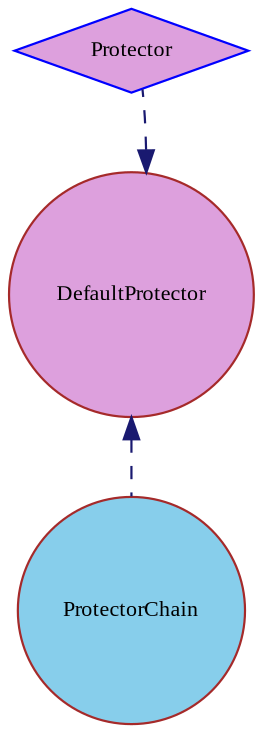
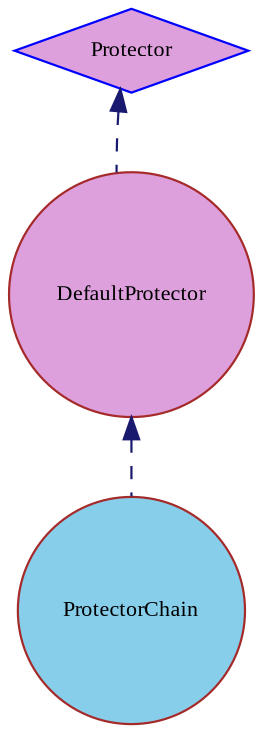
(145, 120) -> (117, 142)
